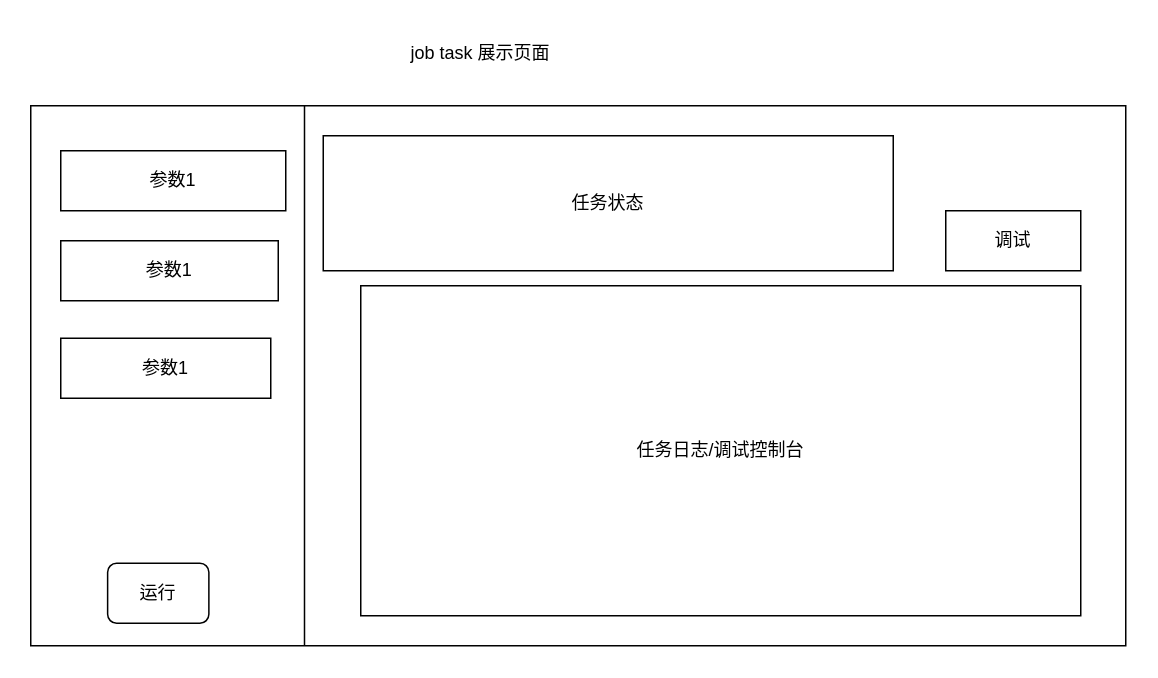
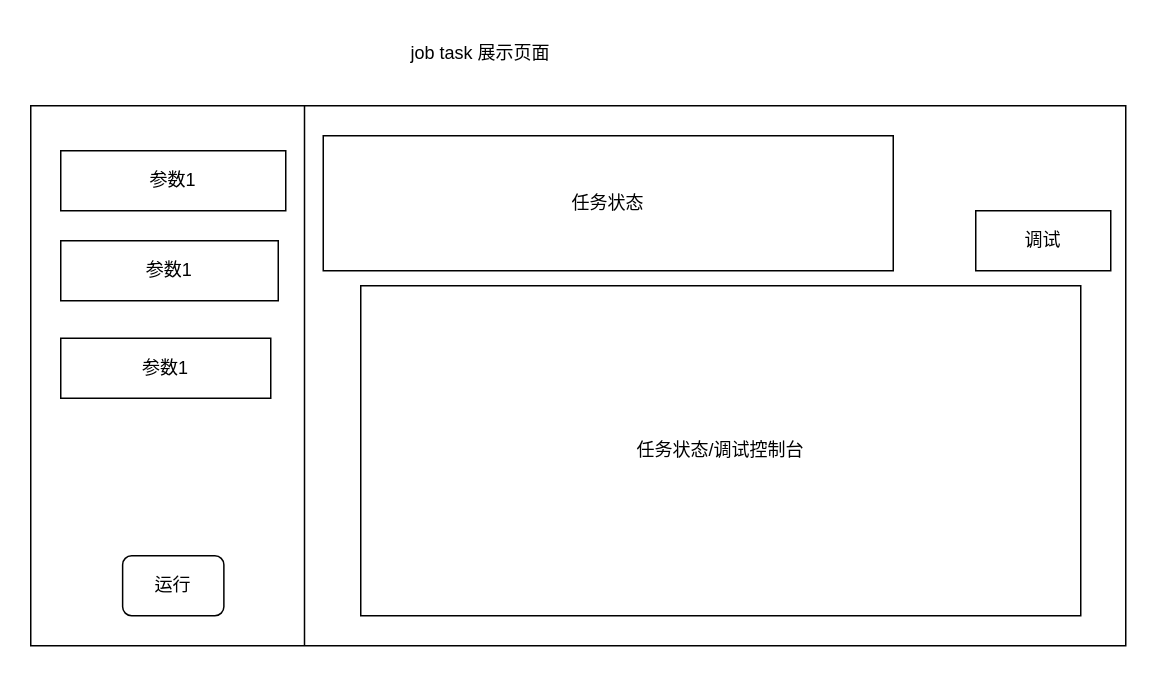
(1013, 241) -> (1043, 241)
(721, 451) -> (721, 451)
(158, 593) -> (173, 586)
